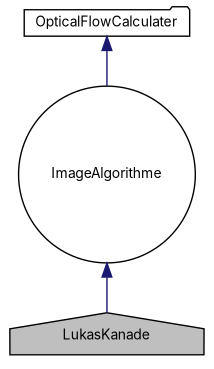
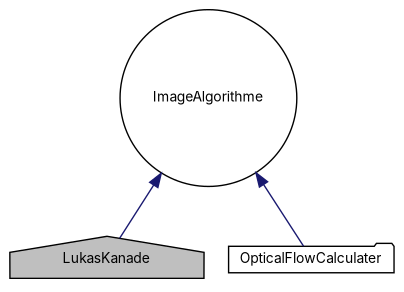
(107, 68) -> (284, 215)
